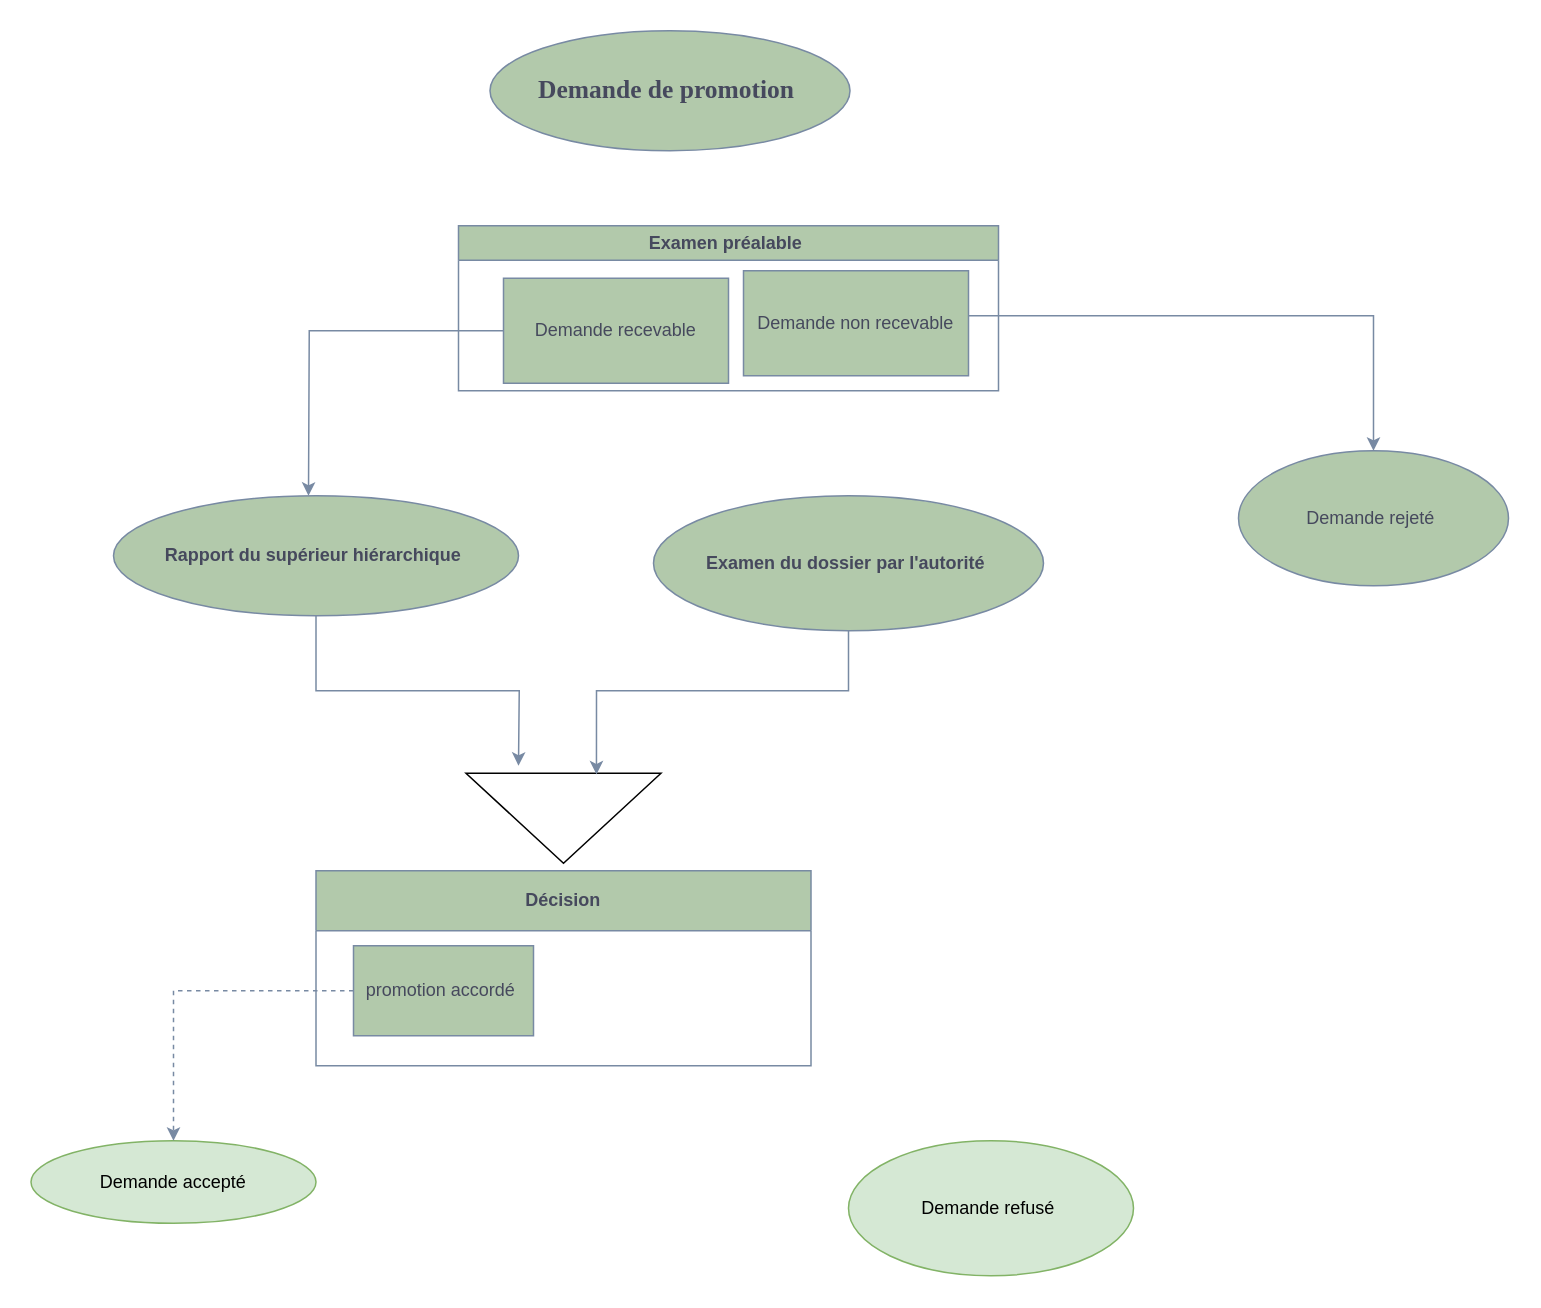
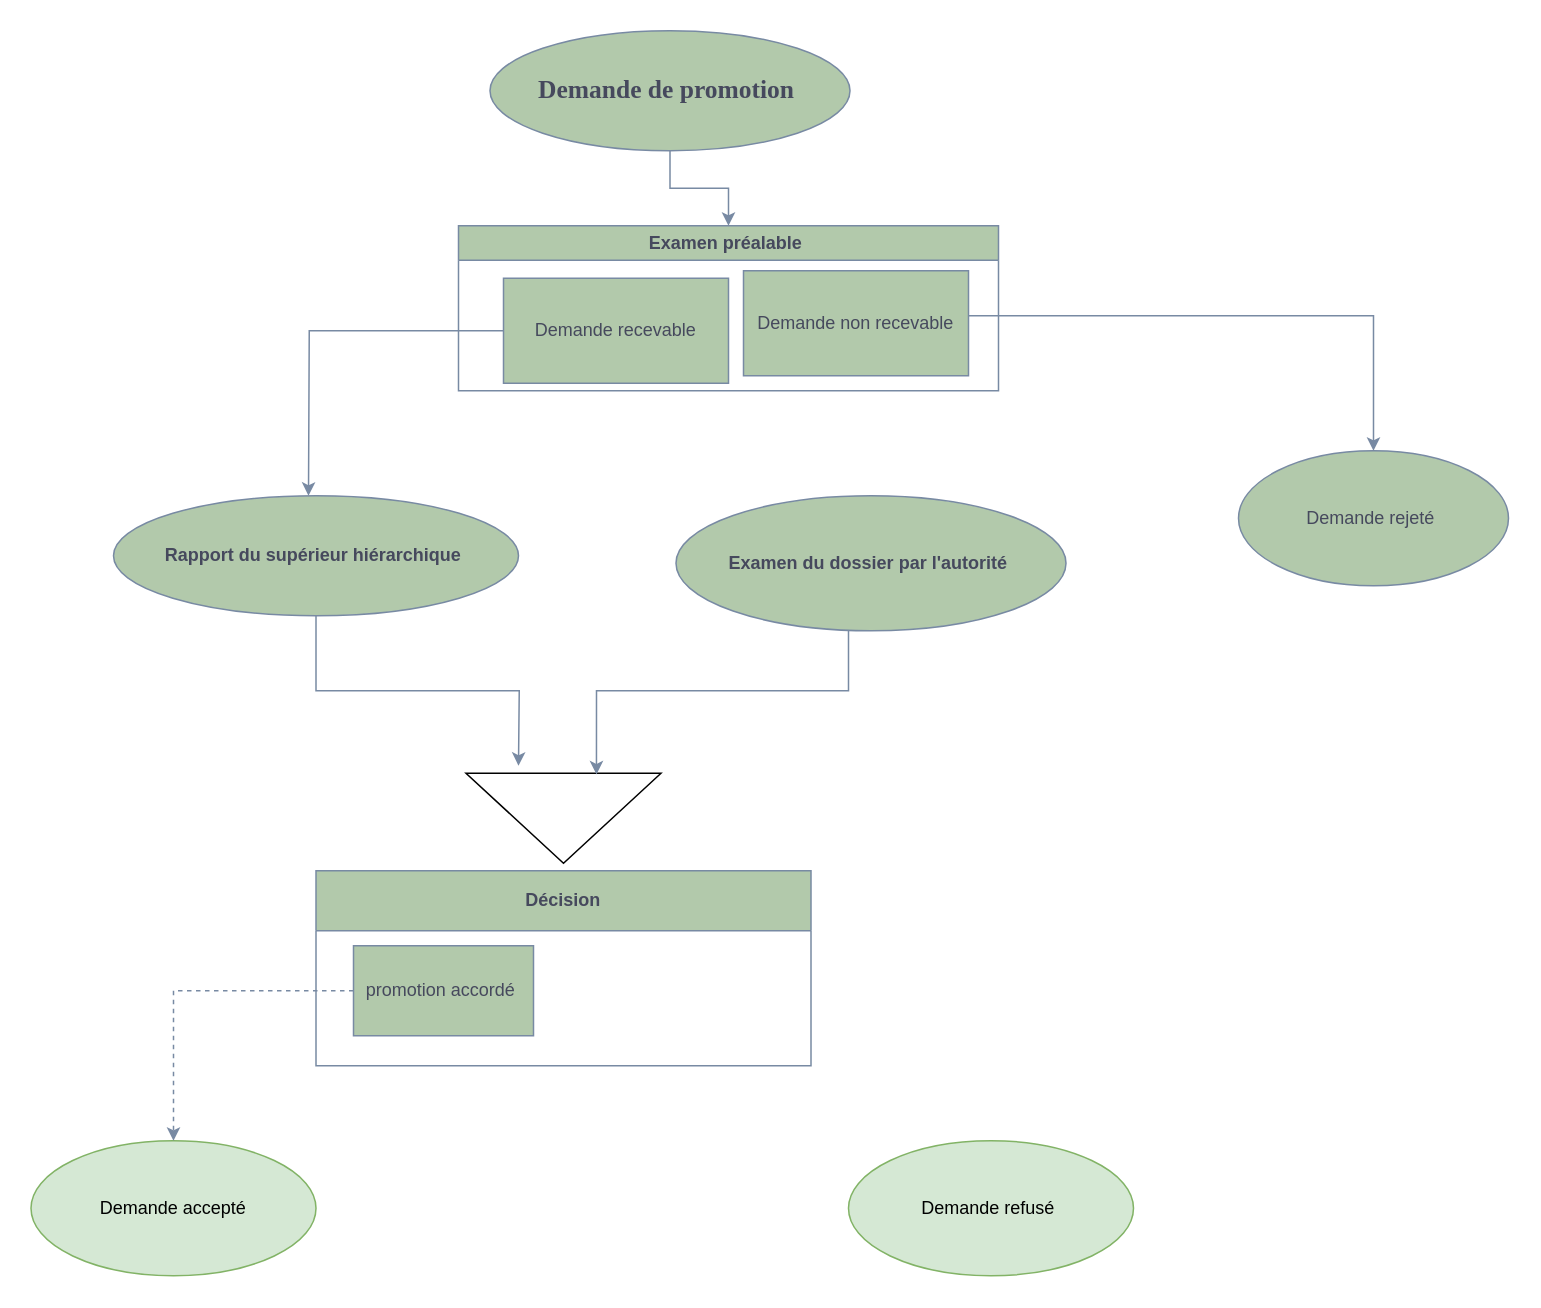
none -> (694, 188)
(848, 563) -> (871, 563)
(173, 1182) -> (173, 1208)
